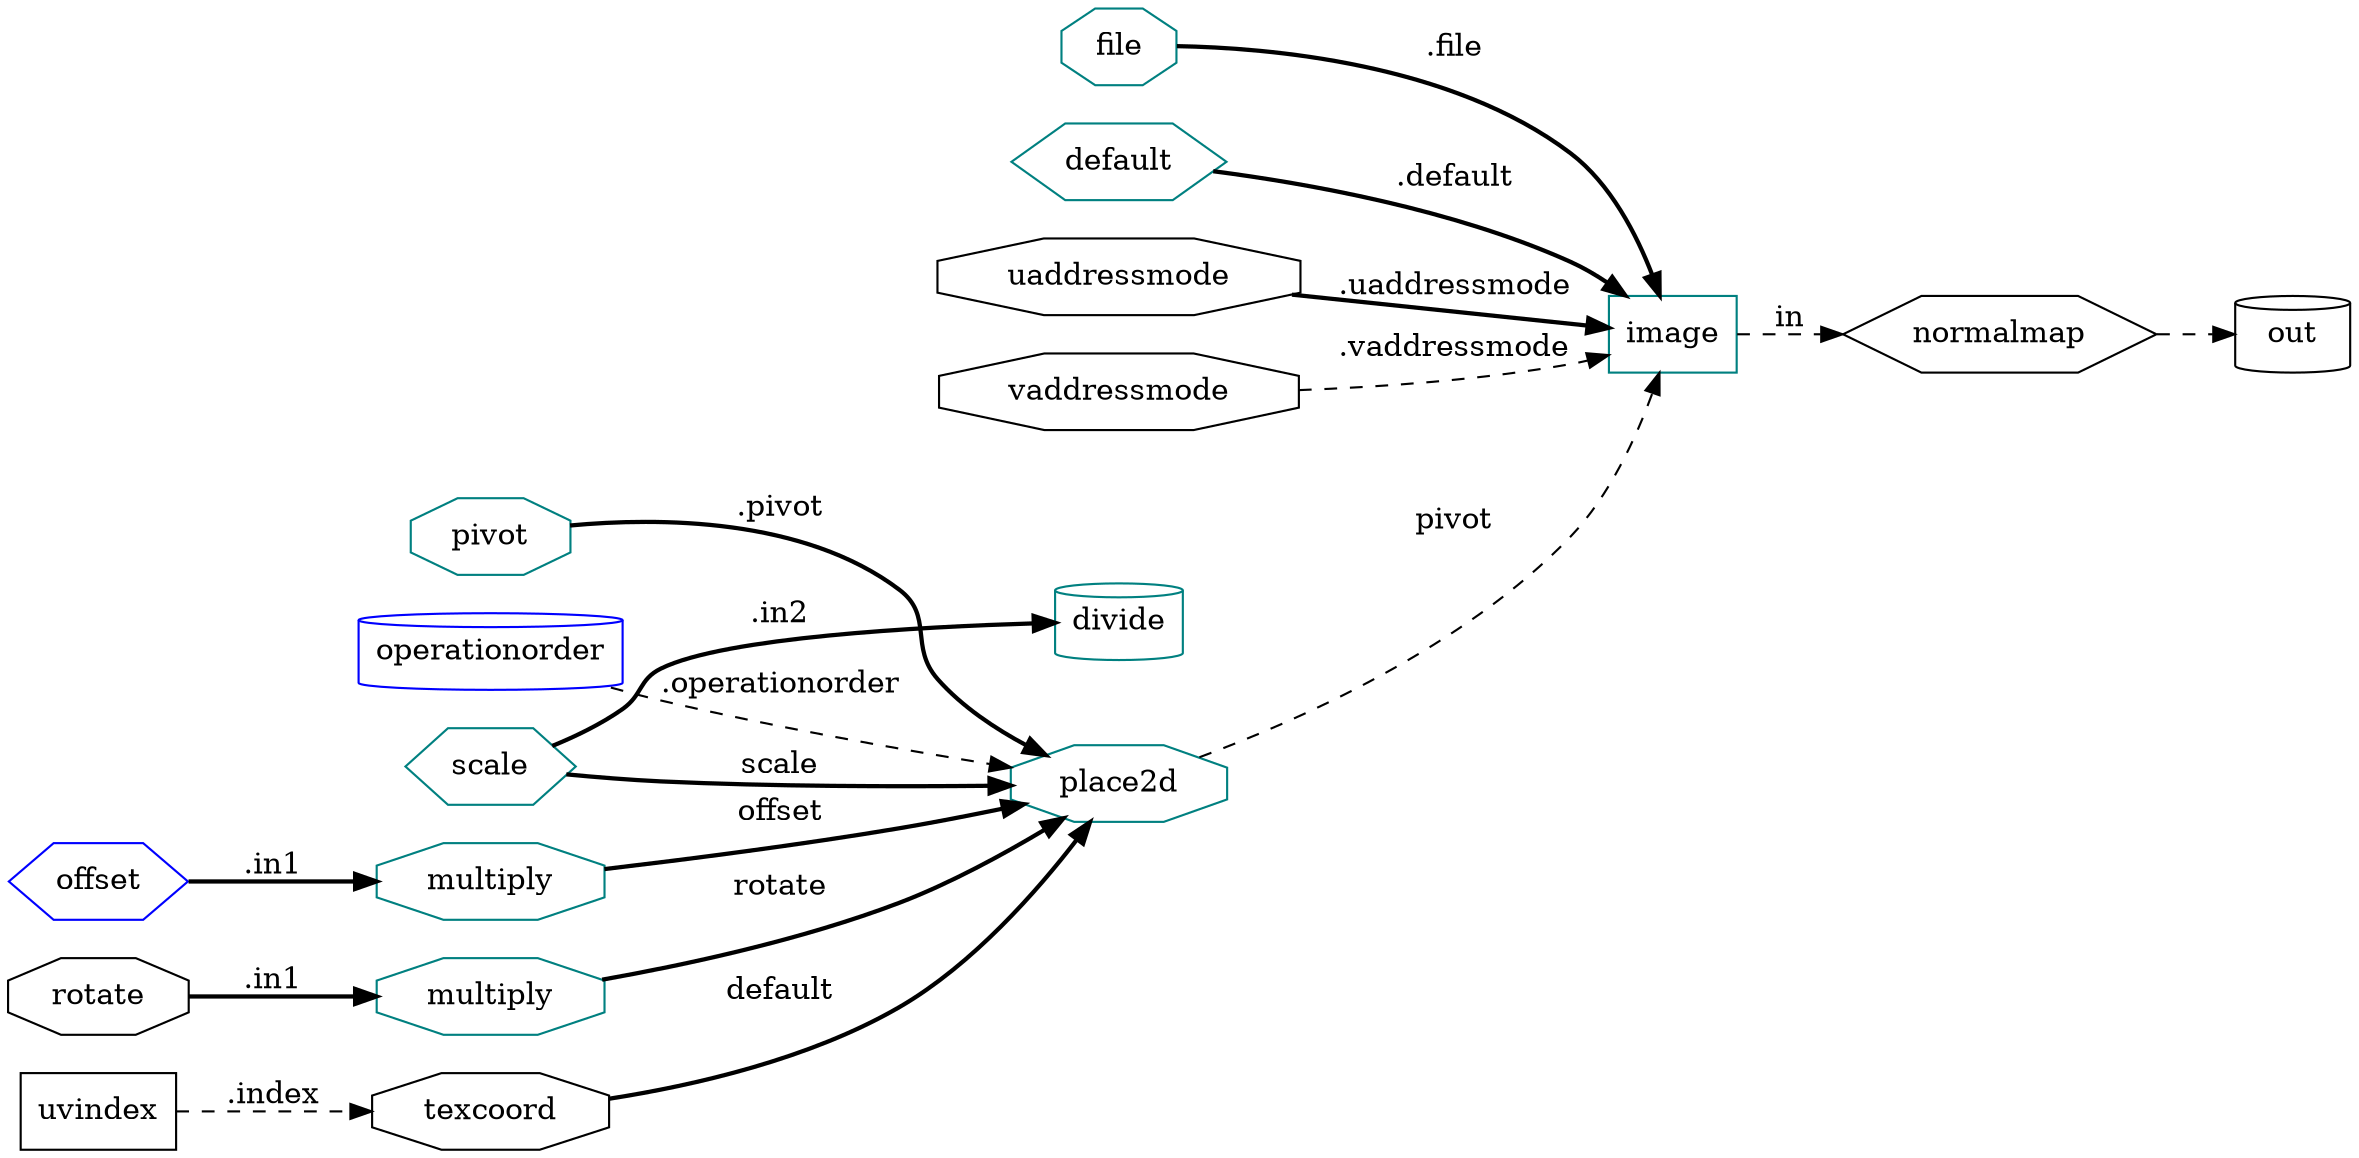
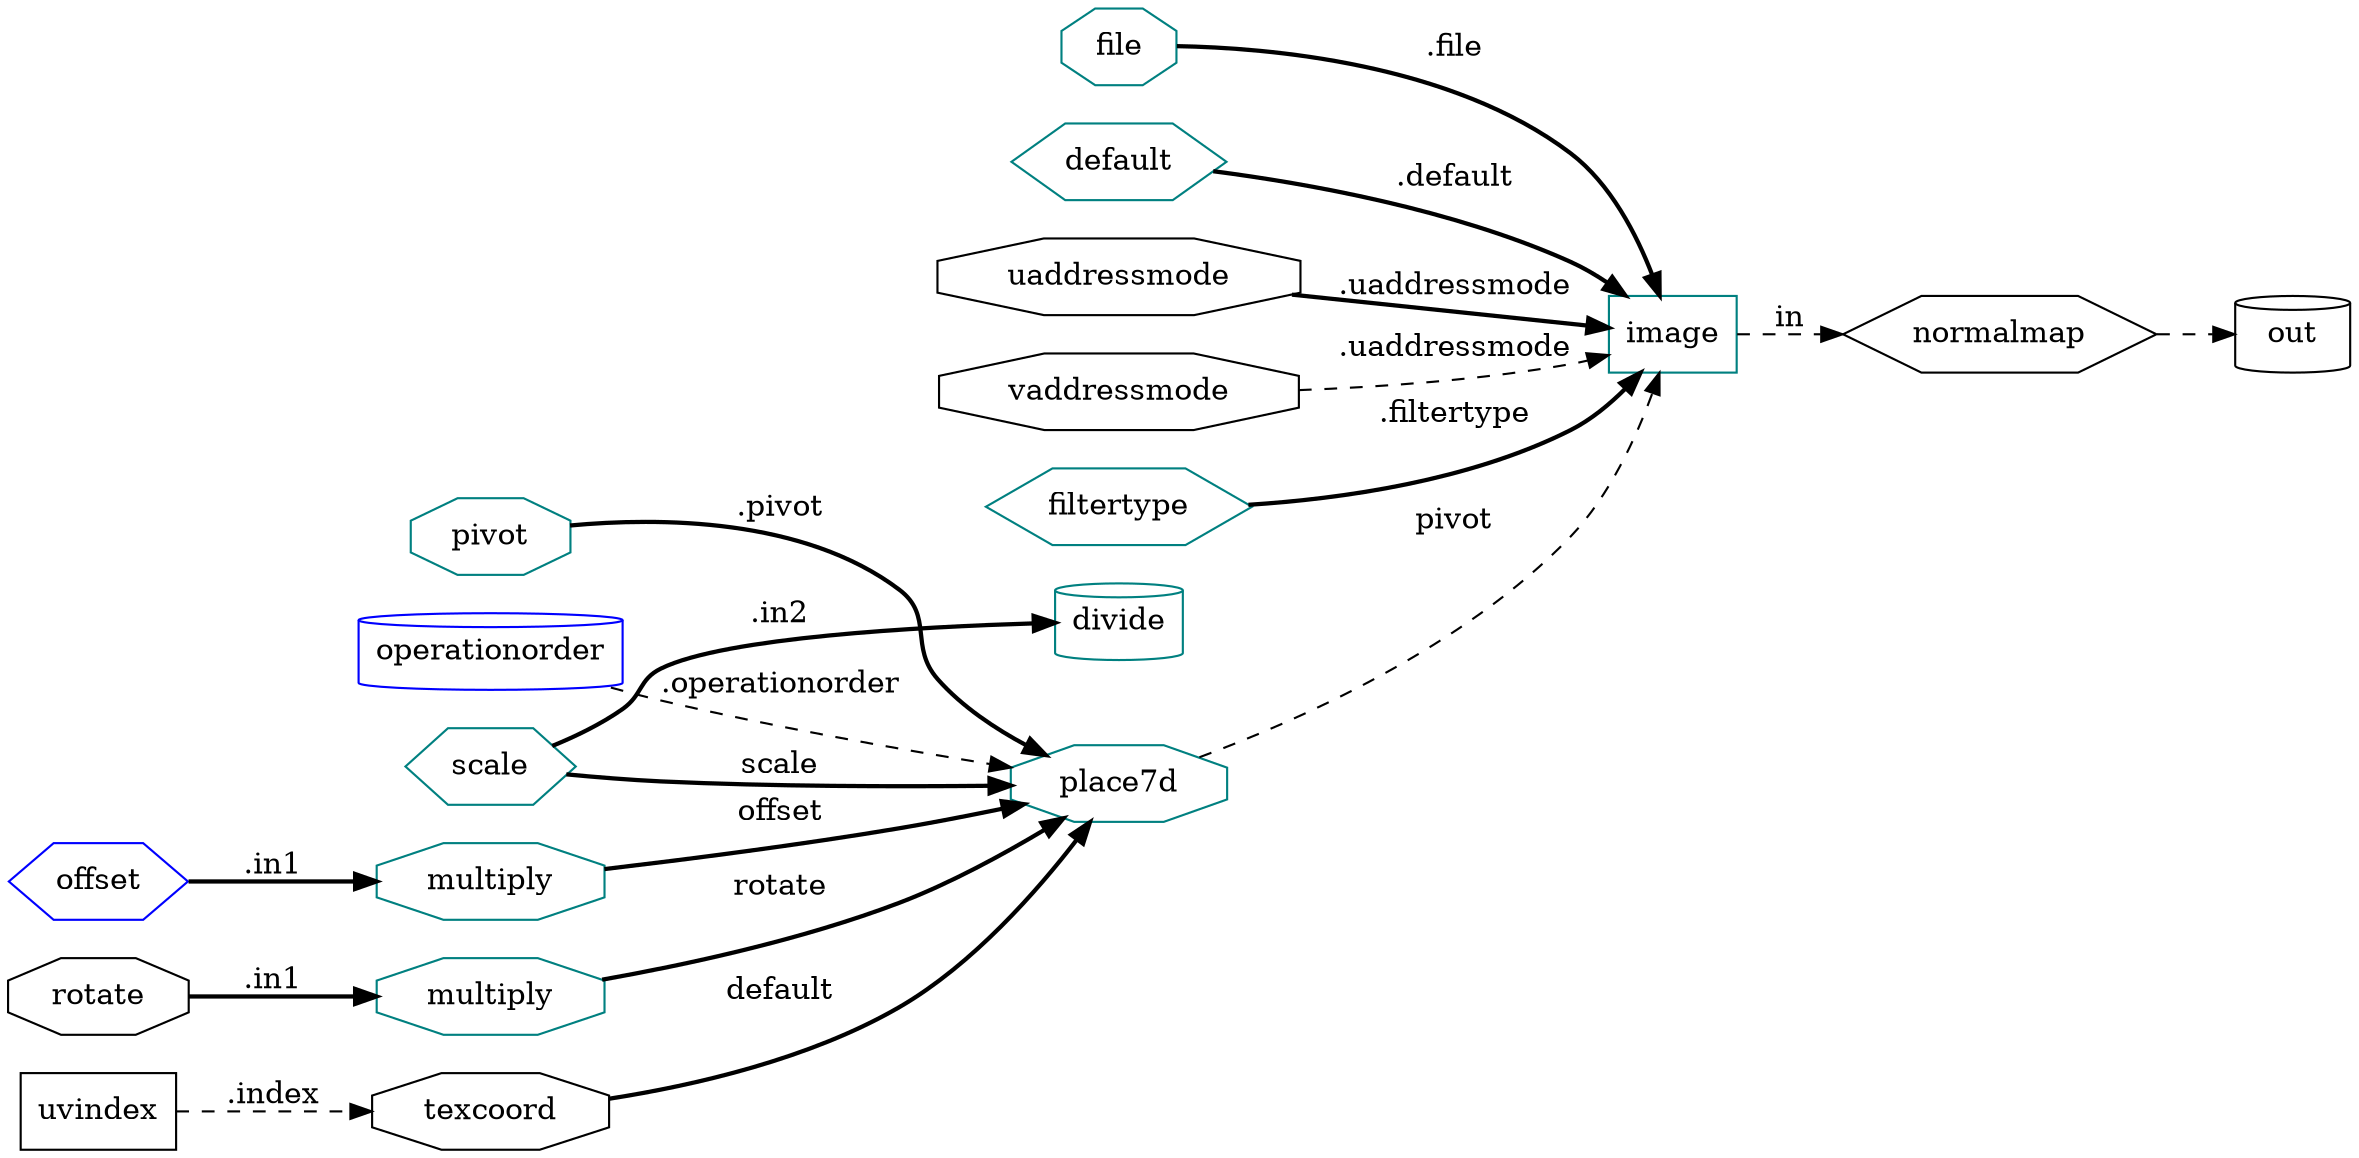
(1455, 348) -> (1455, 348)
none -> (1119, 507)
(1119, 784) -> (1119, 784)
